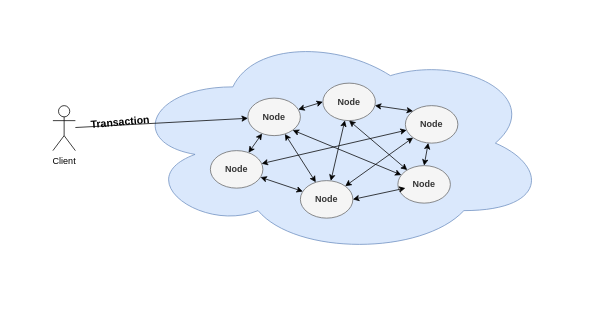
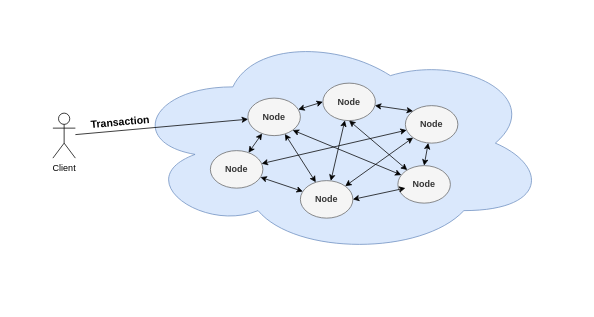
(64, 128) -> (64, 135)
